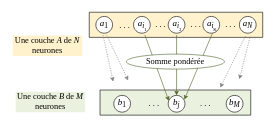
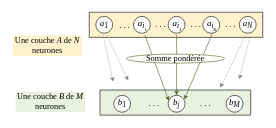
(176, 62) -> (176, 59)
